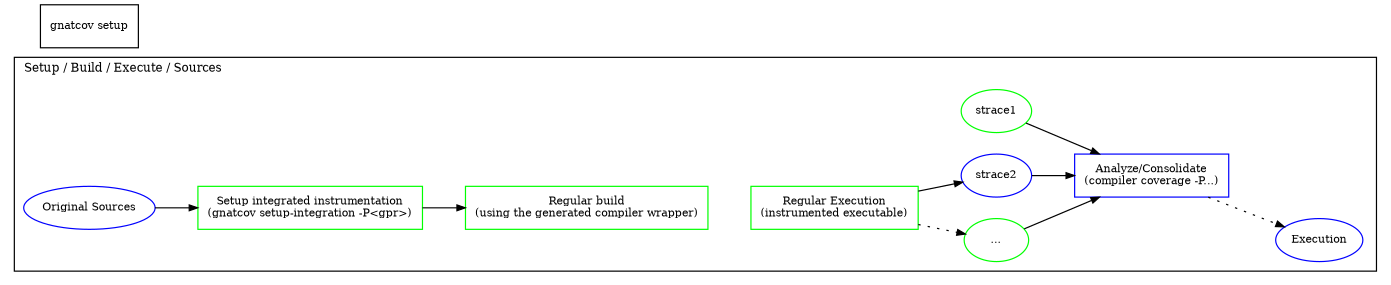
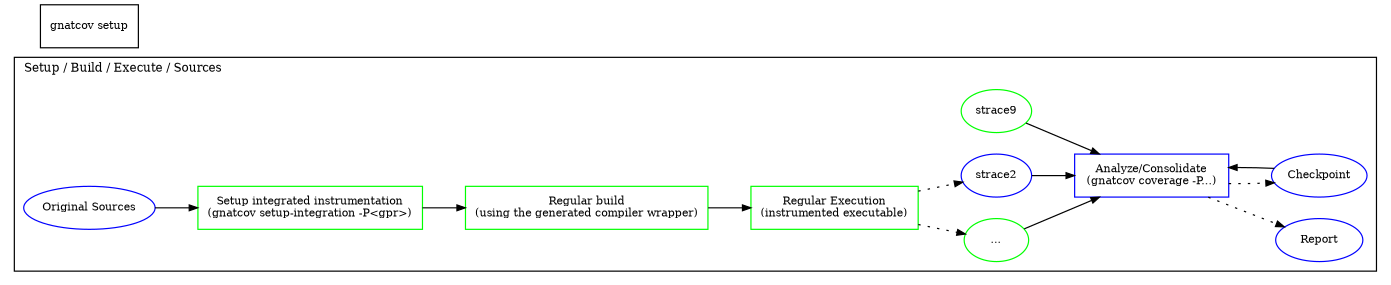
(996, 111) -> (996, 111)
(1152, 176) -> (1152, 176)
none -> (1319, 176)
(936, 187) -> (936, 187)
none -> (725, 208)
(1319, 240) -> (1319, 240)
